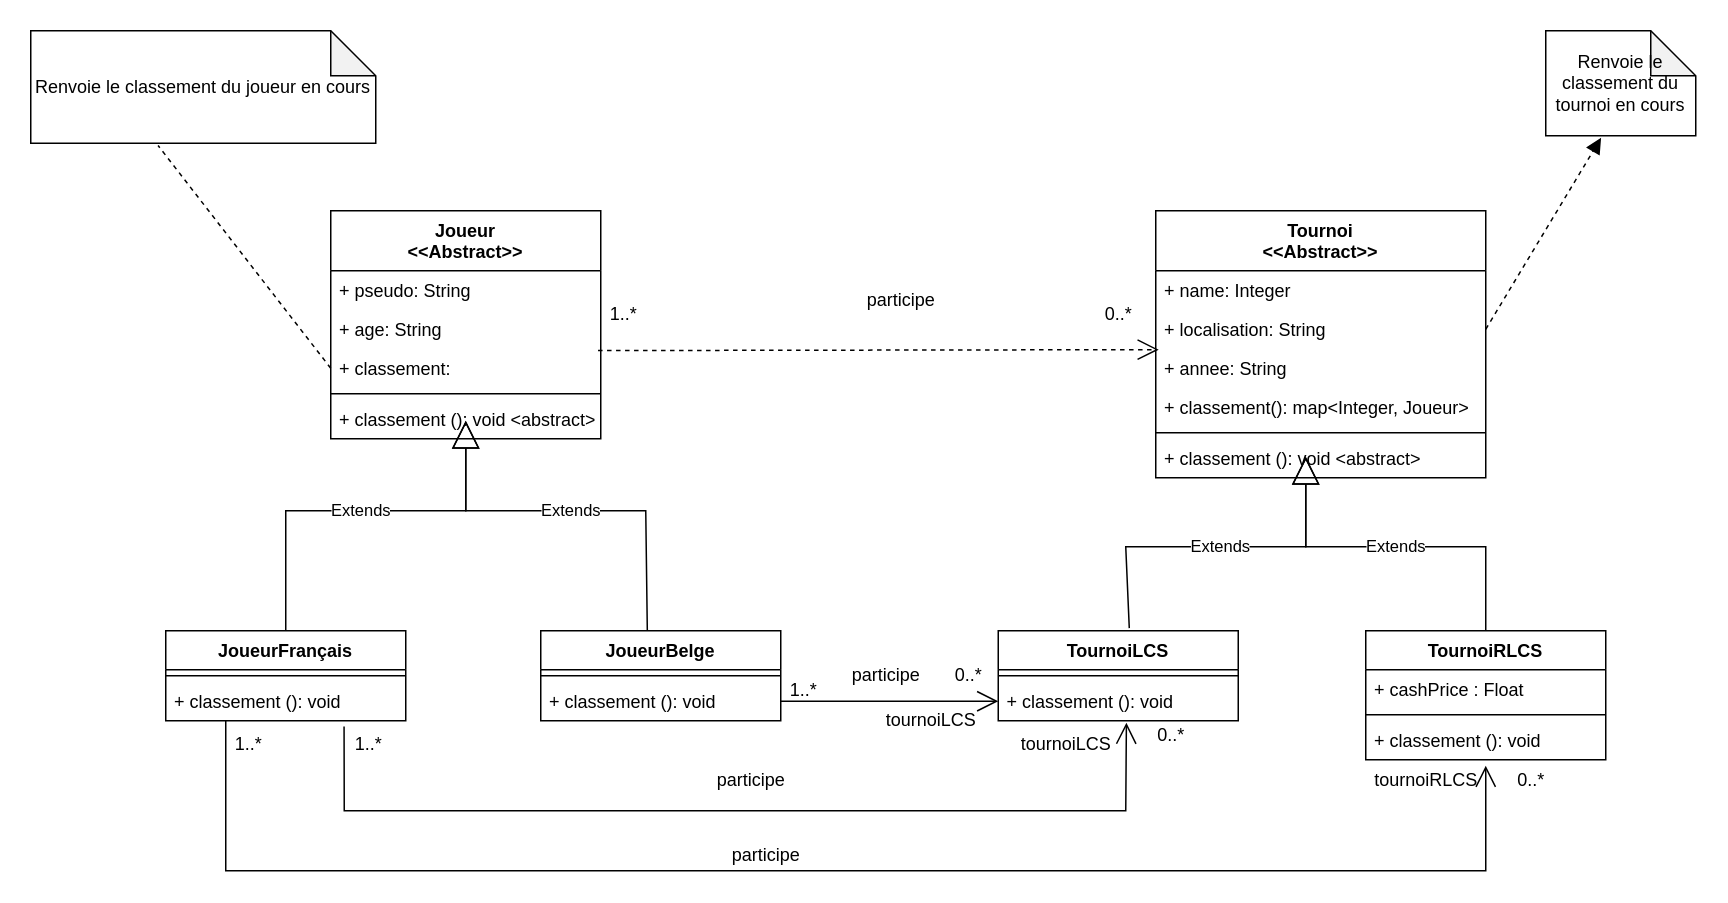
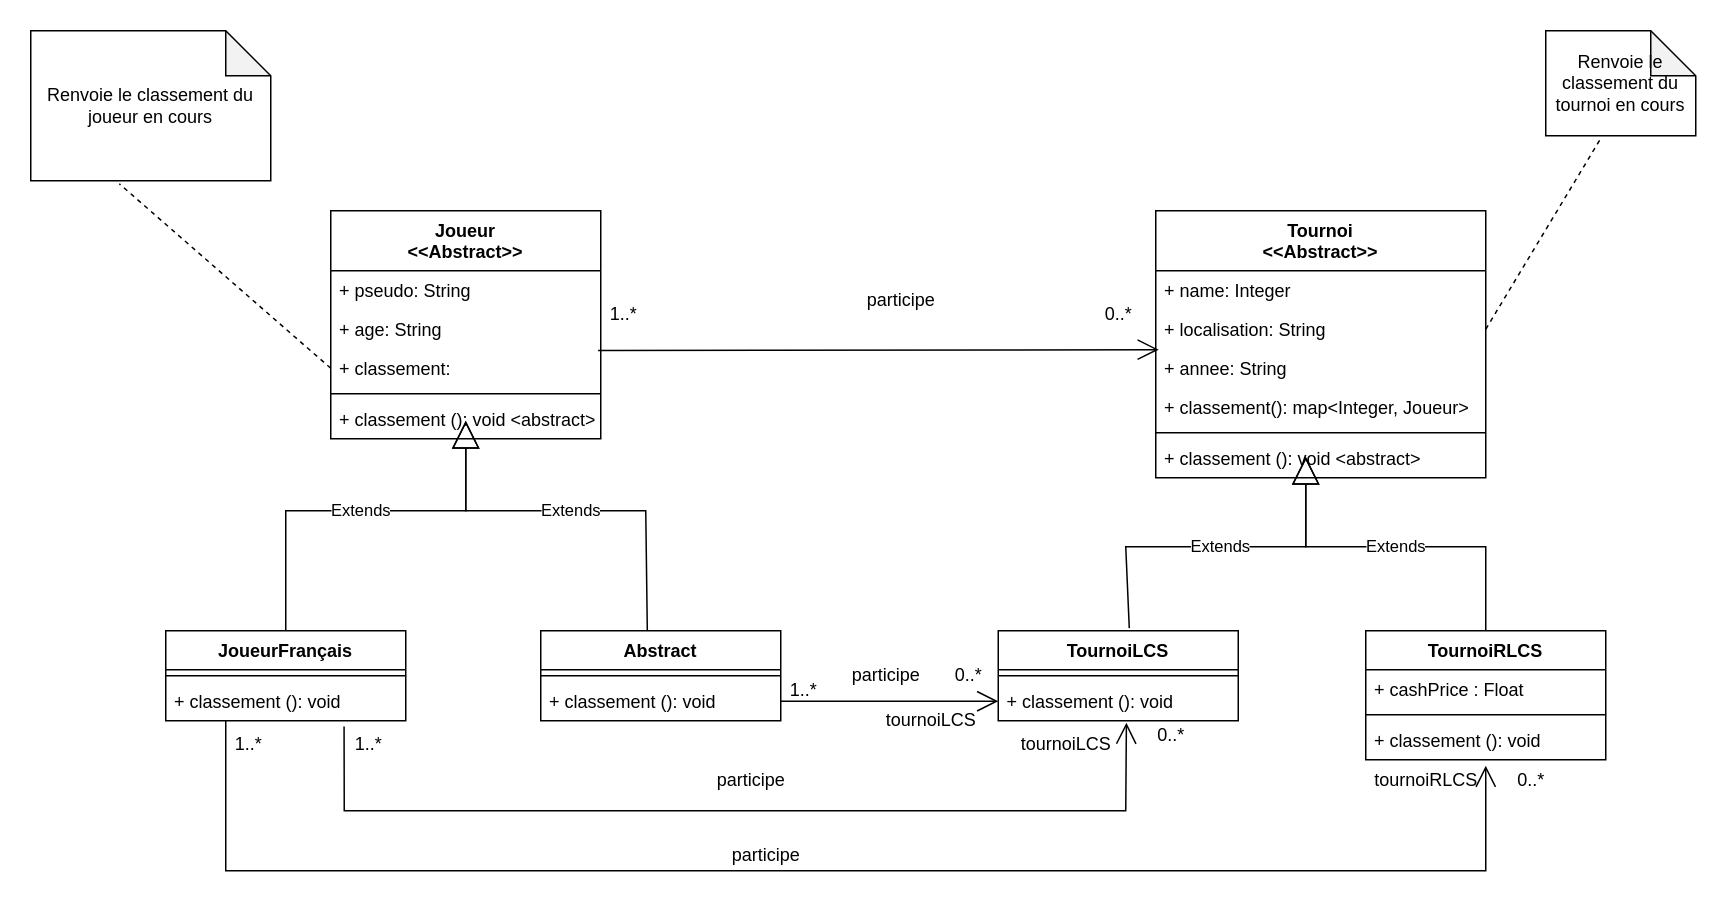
(203, 87) -> (151, 106)
(1592, 153) -> (1596, 146)
(877, 350) -> (877, 350)
(660, 651) -> (660, 651)
